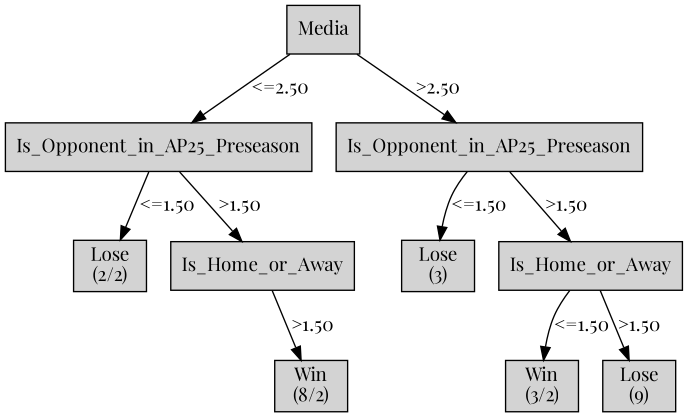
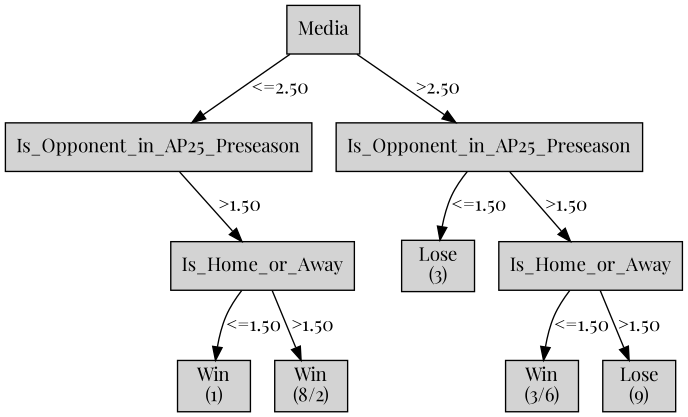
(110, 266) -> none
none -> (214, 386)
(542, 386) -> (542, 386)
